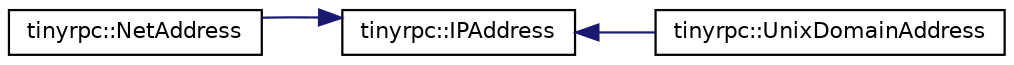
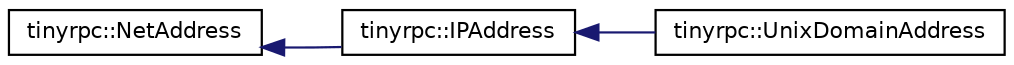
(290, 17) -> (313, 47)
